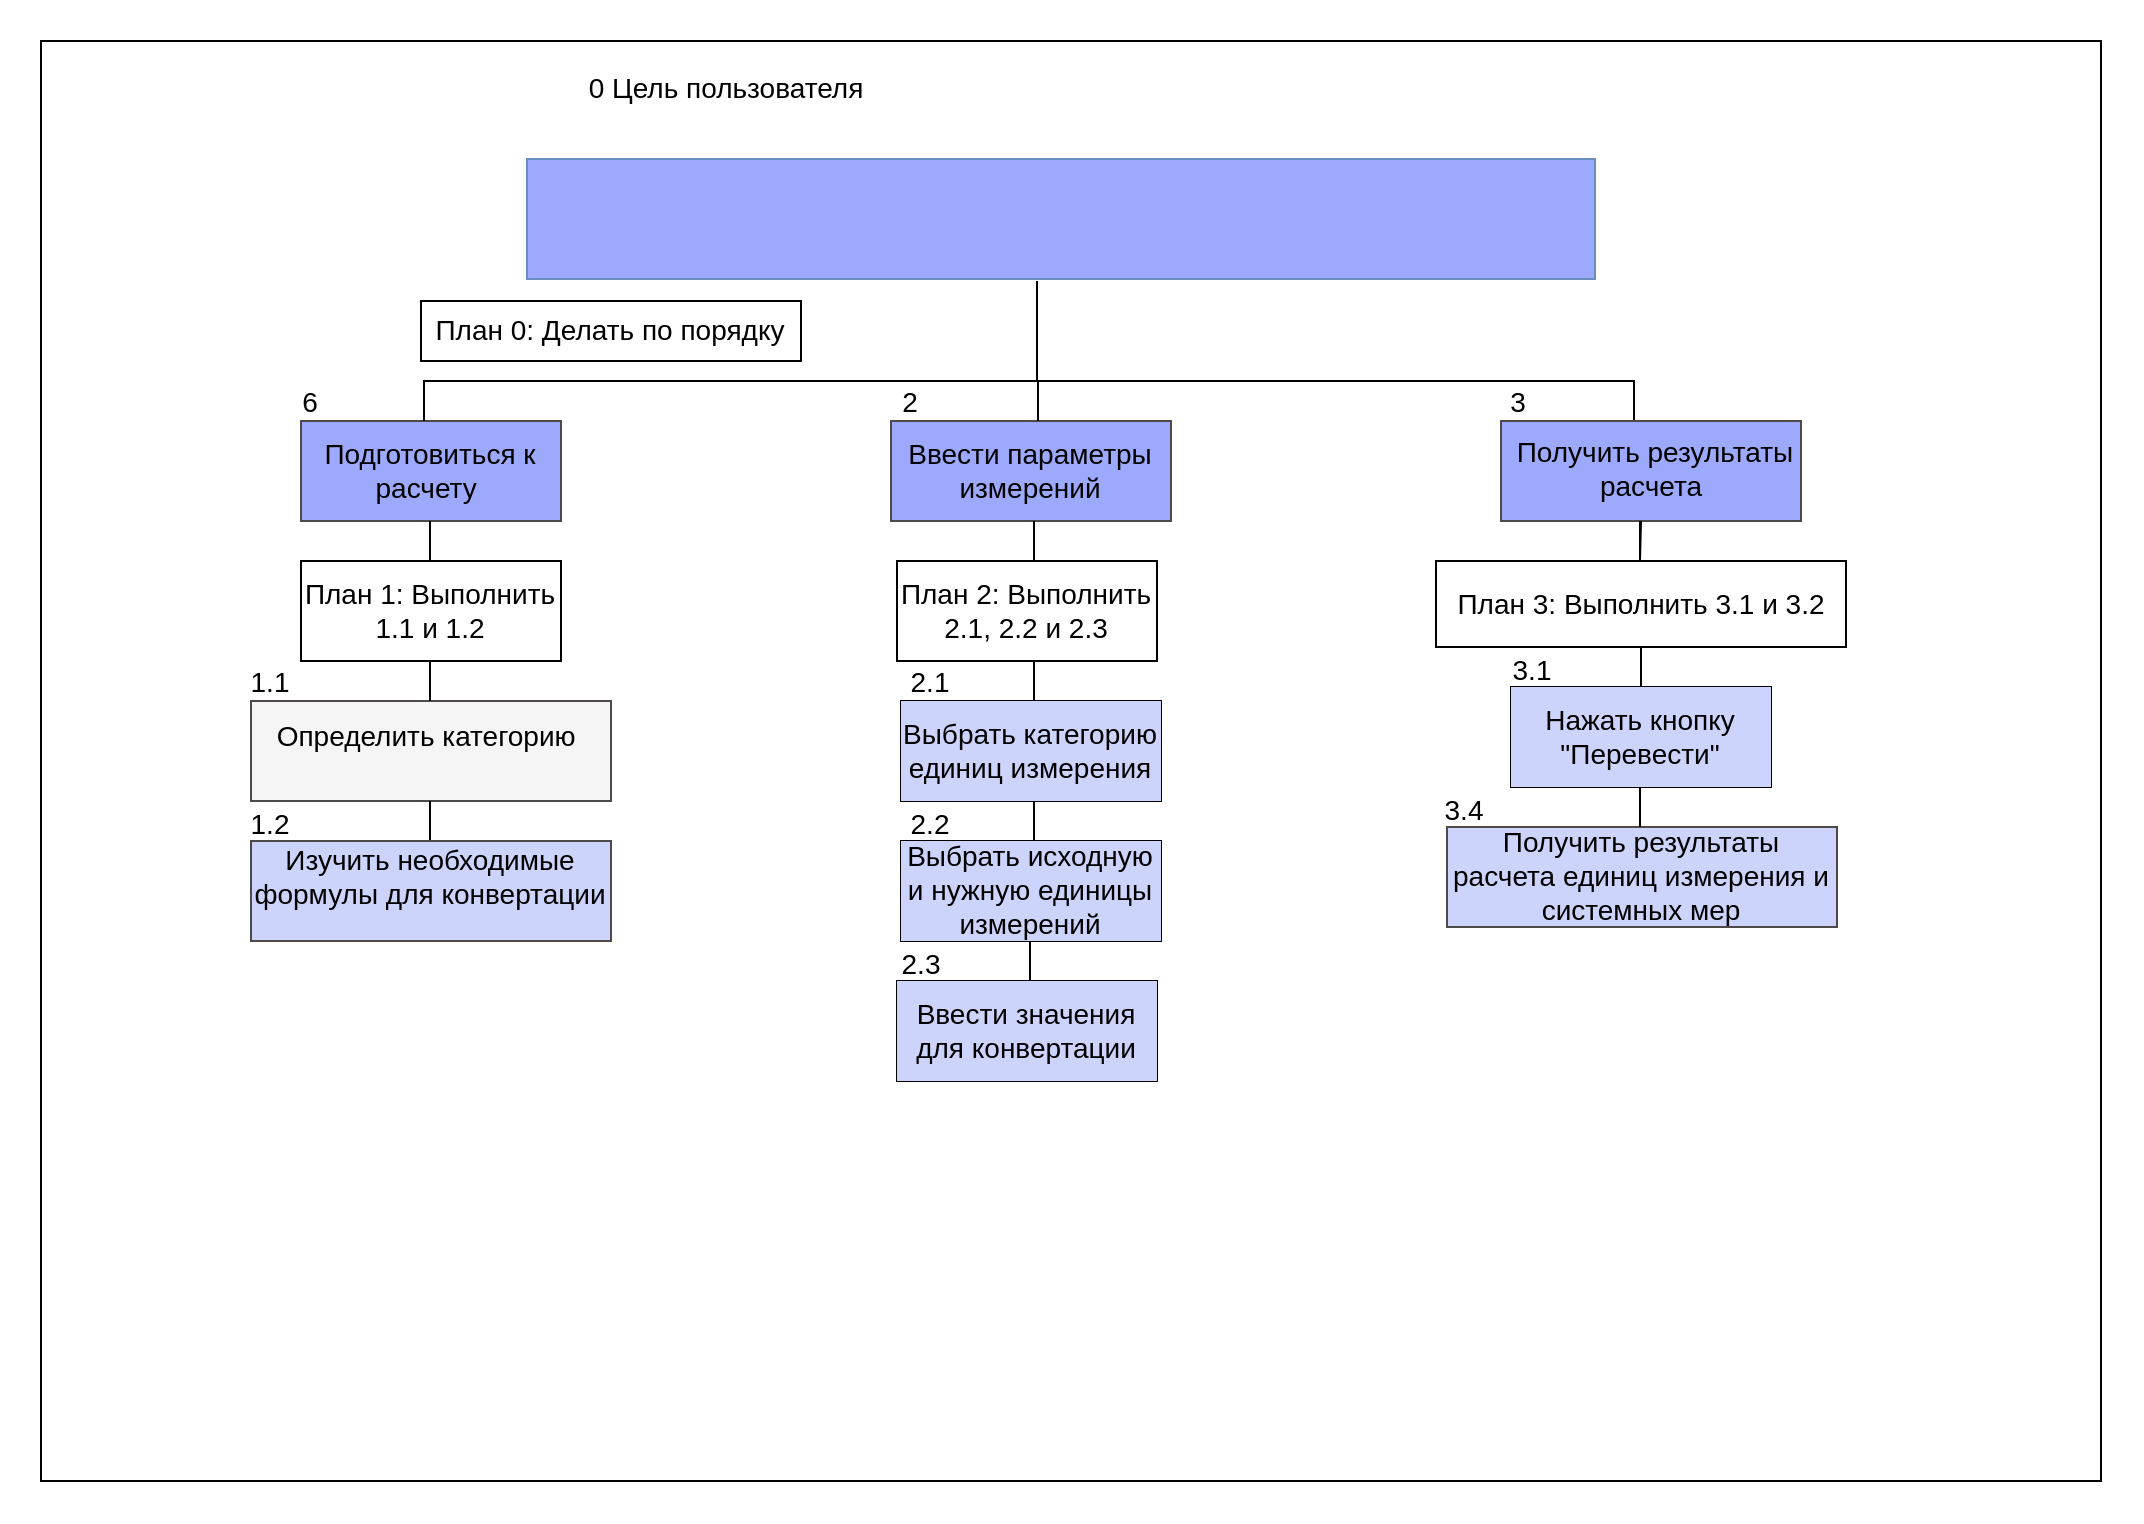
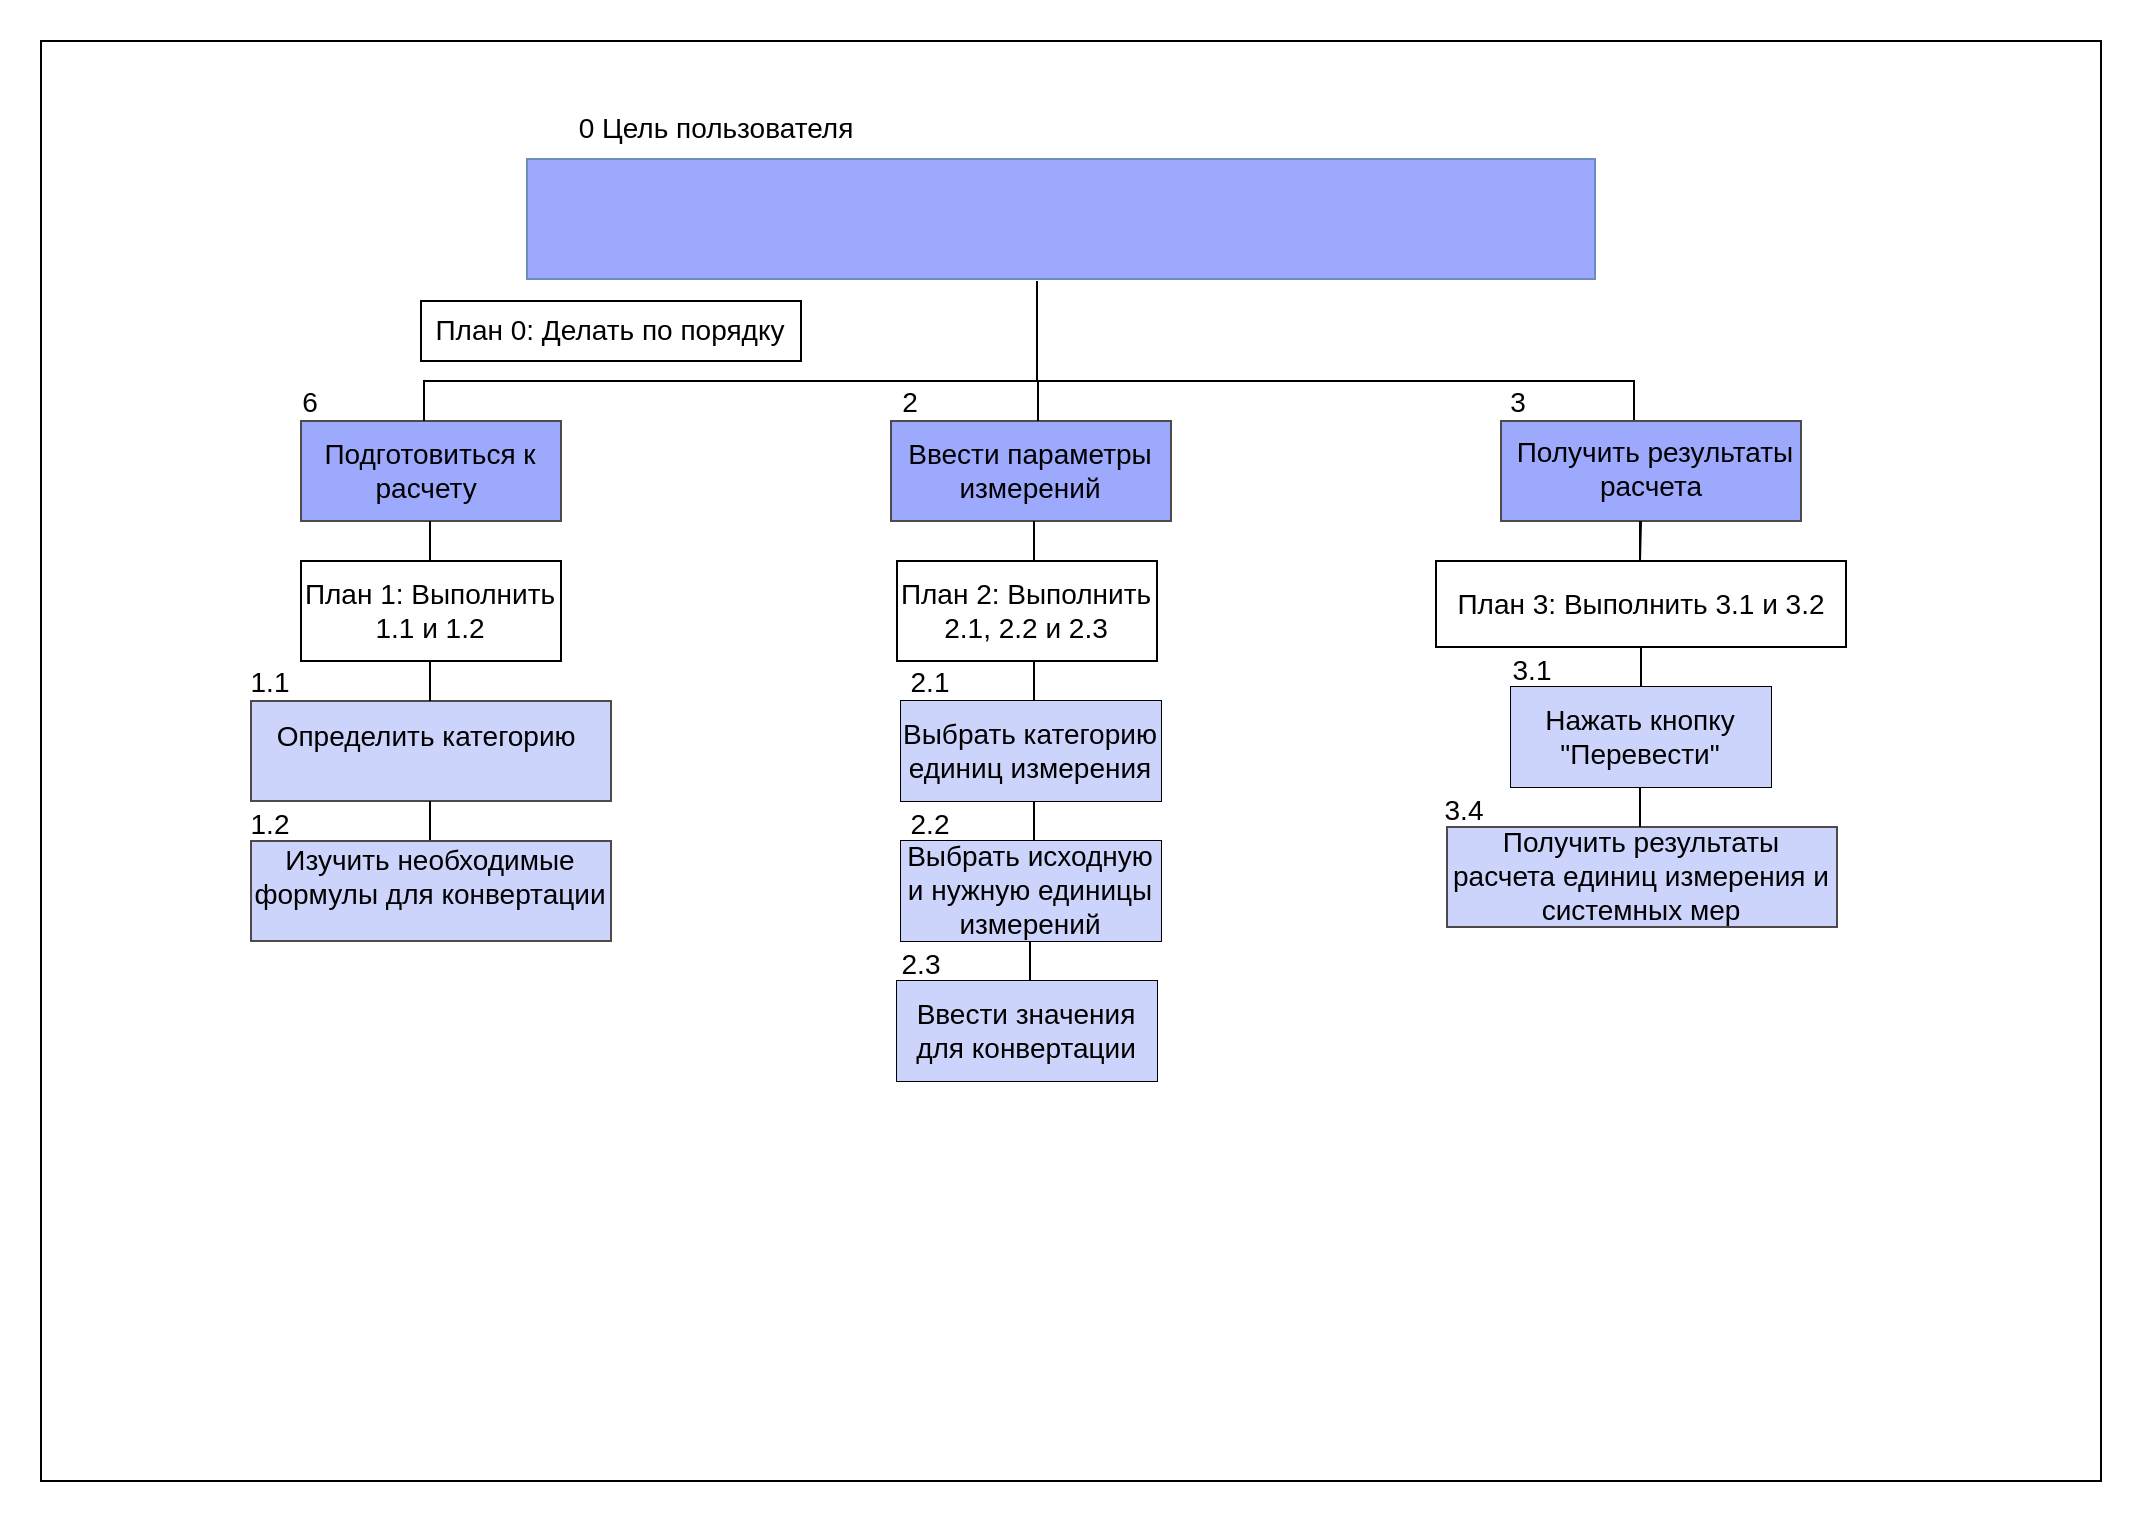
(727, 89) -> (717, 129)
(431, 751) -> (431, 751)
